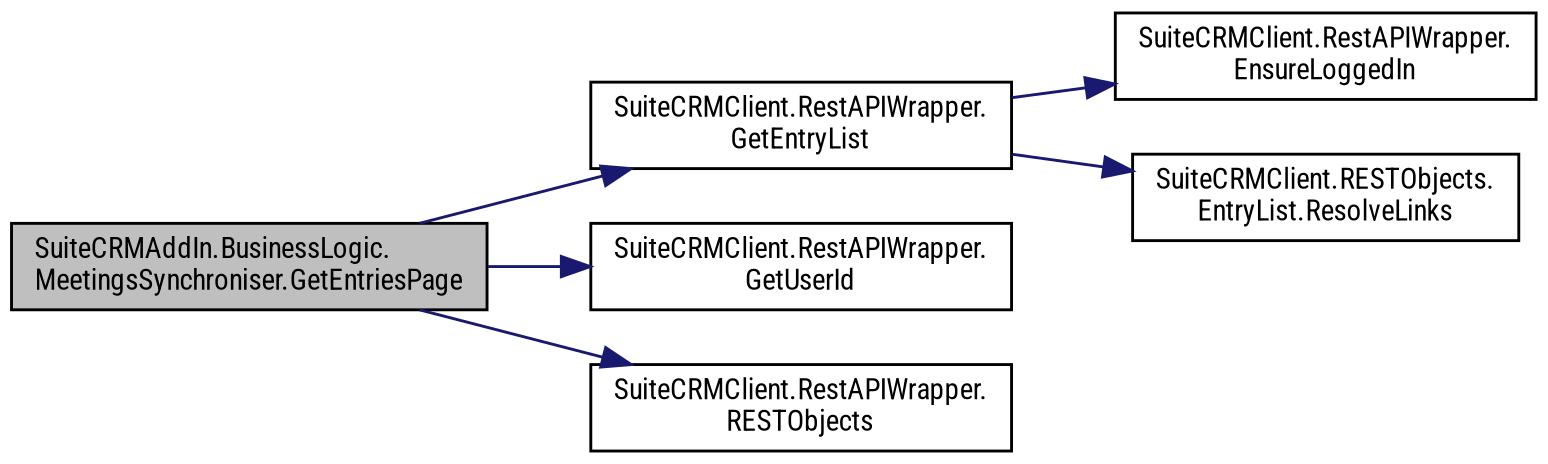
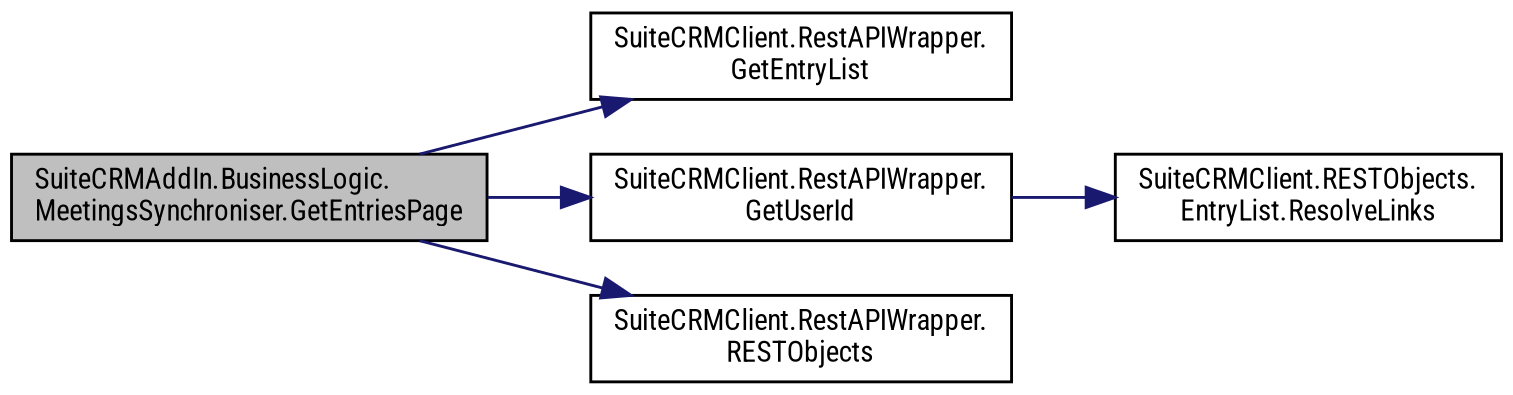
(1326, 56) -> none
(1058, 161) -> (1048, 197)
